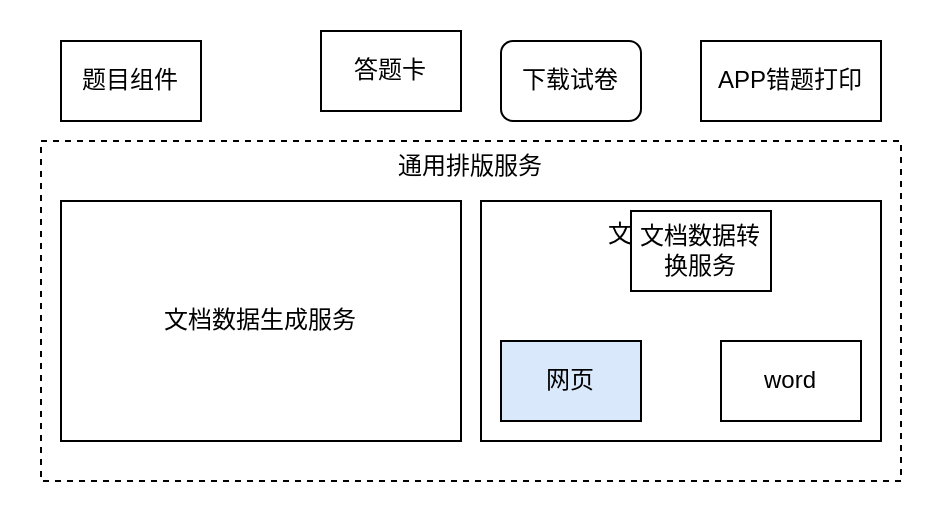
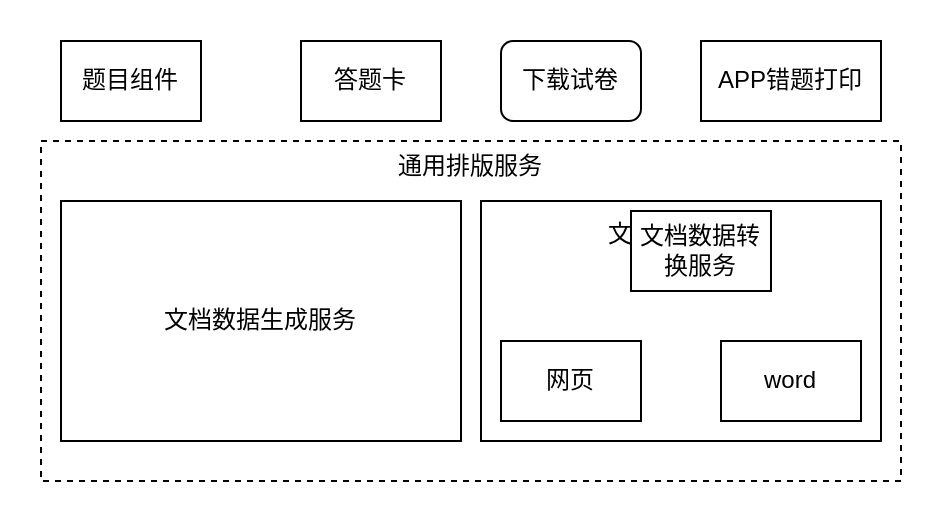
(391, 71) -> (371, 81)
(571, 381) -> (571, 381)
